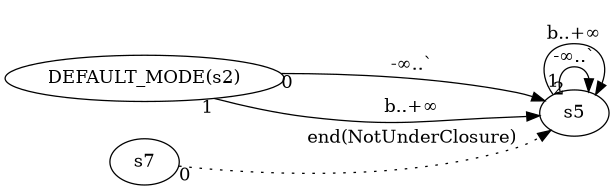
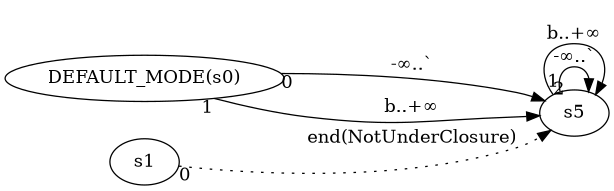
(145, 78) -> (145, 78)
(145, 162) -> (145, 162)
